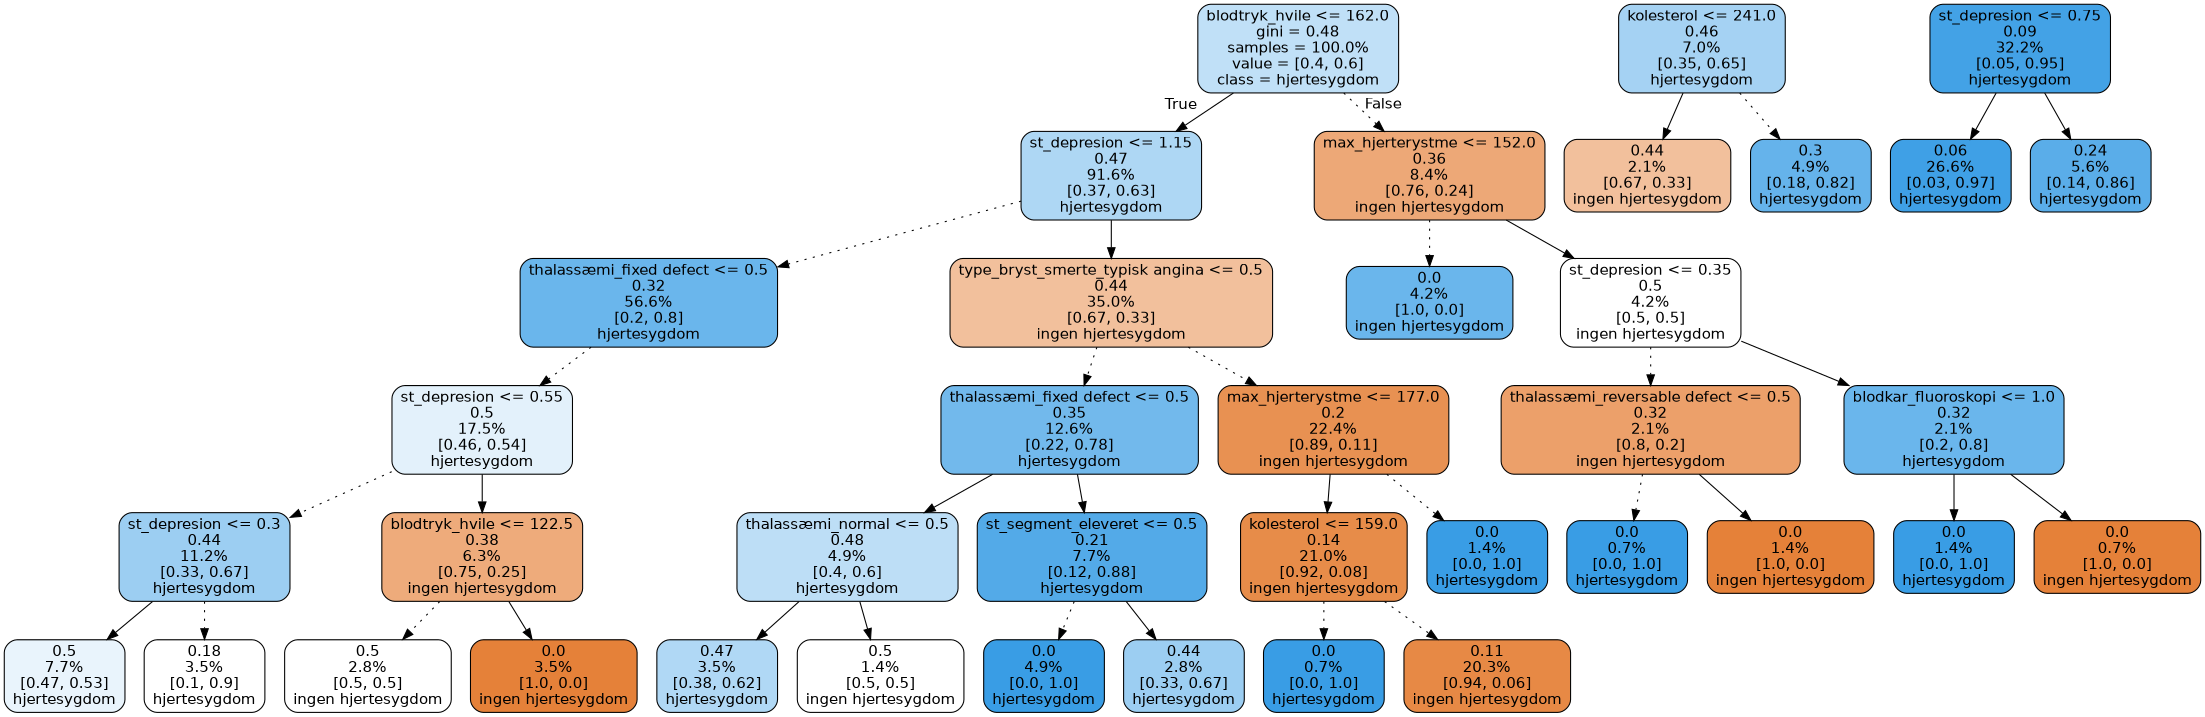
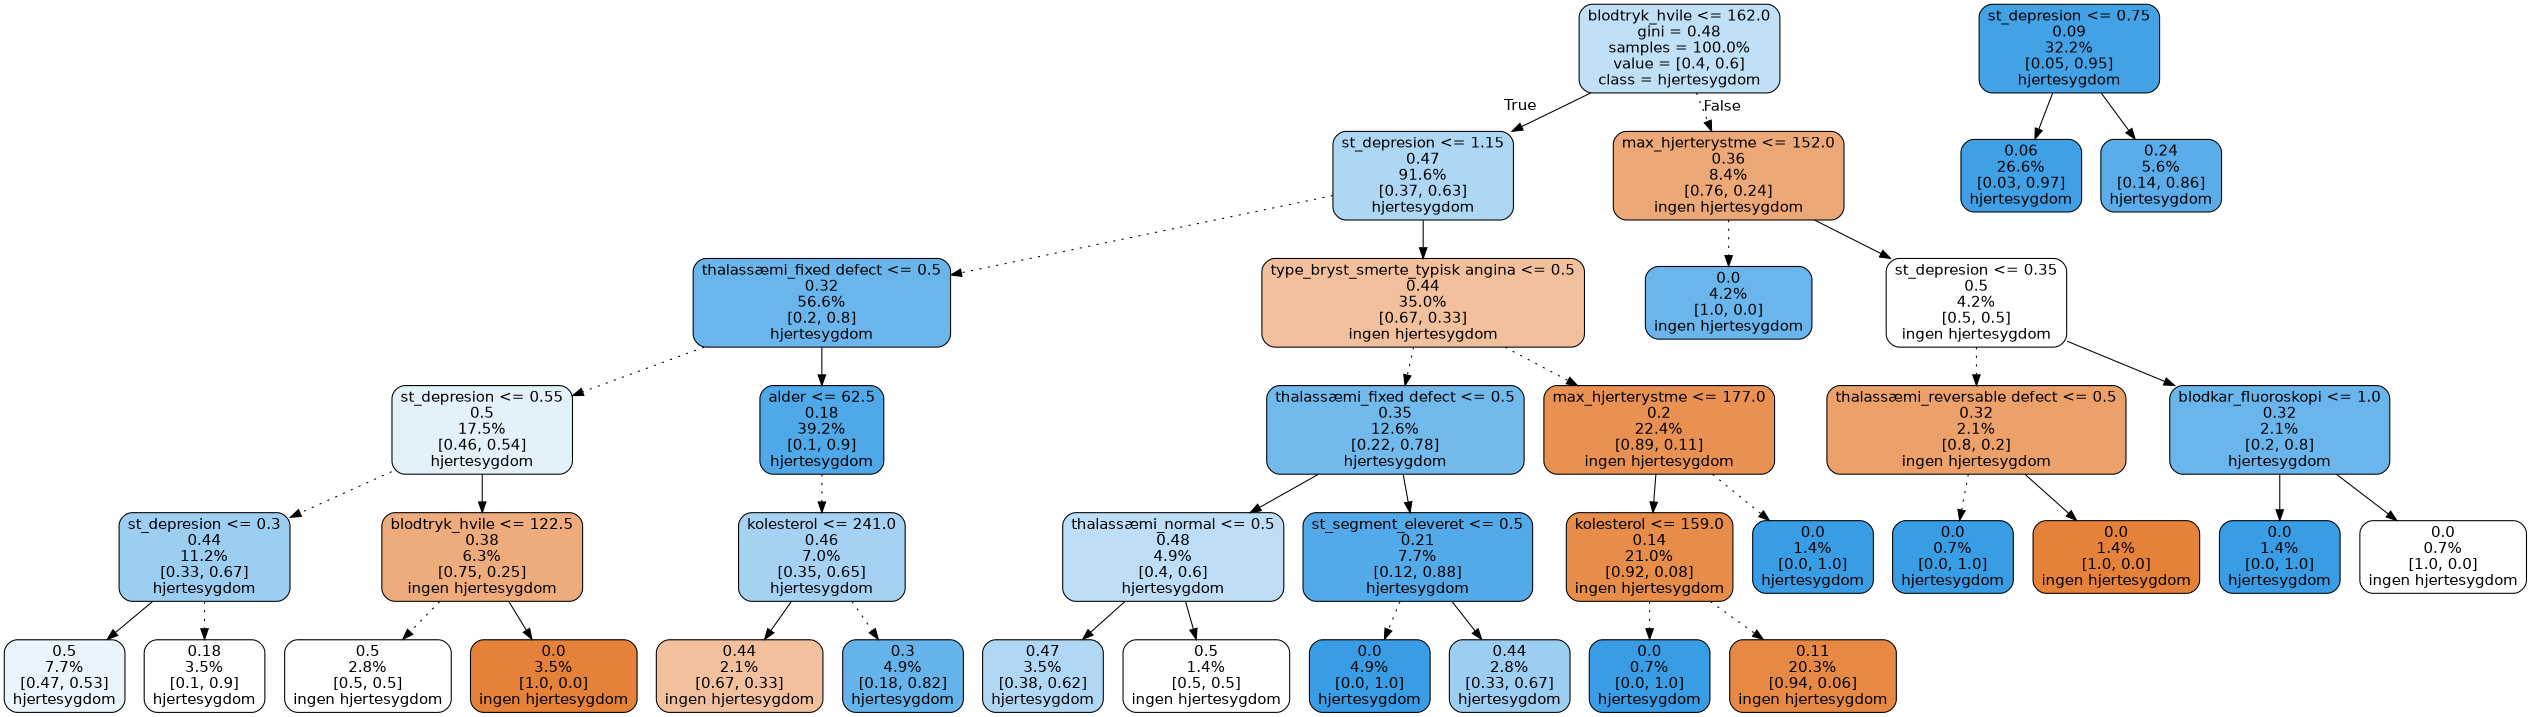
none -> (822, 430)
(2117, 557) -> (2443, 557)
